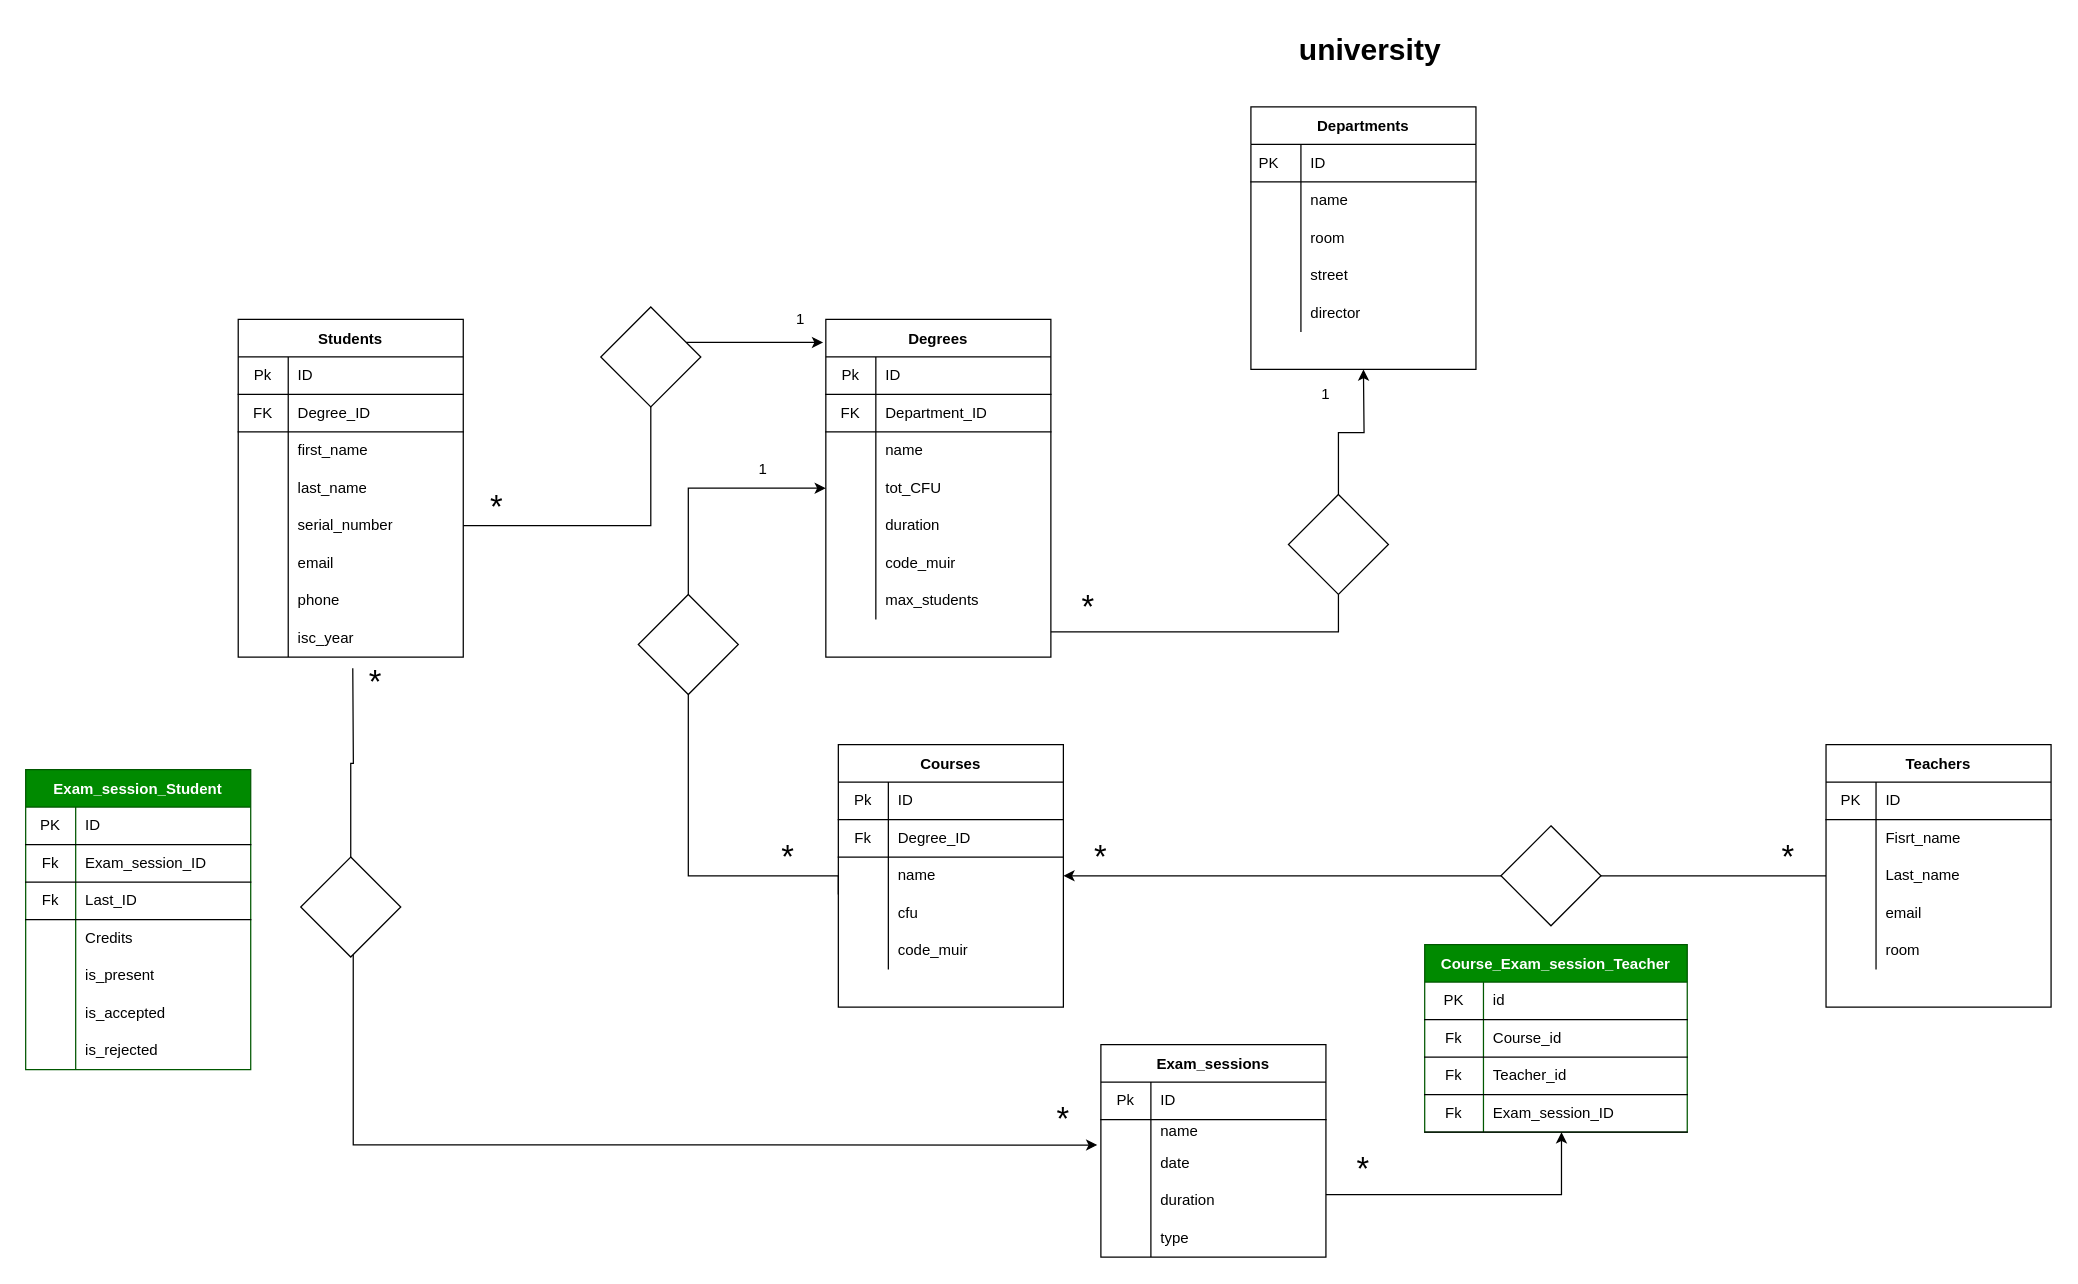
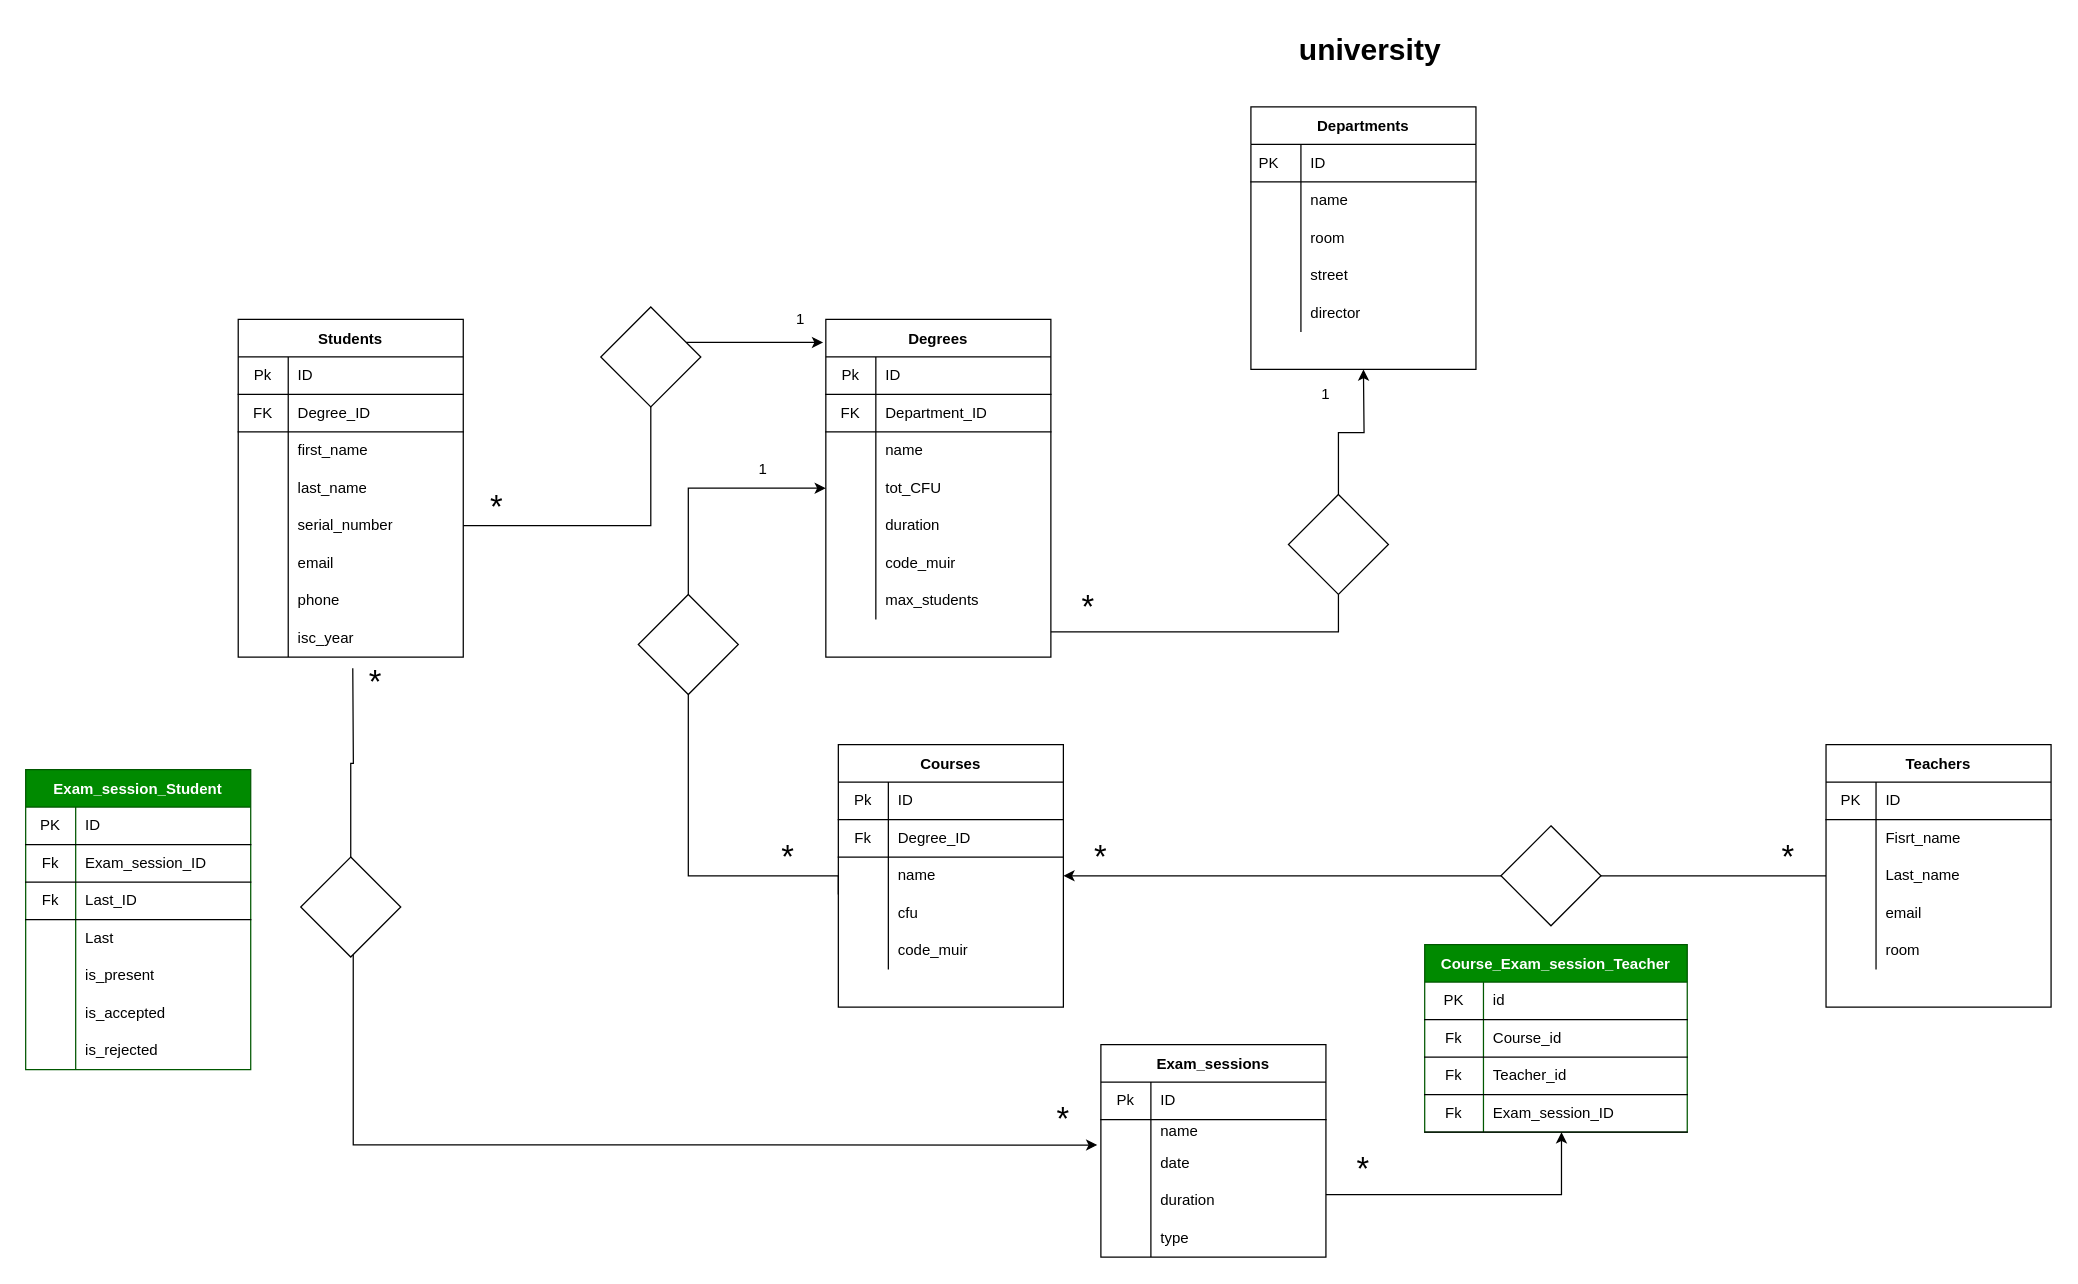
(113, 938) -> (102, 938)
